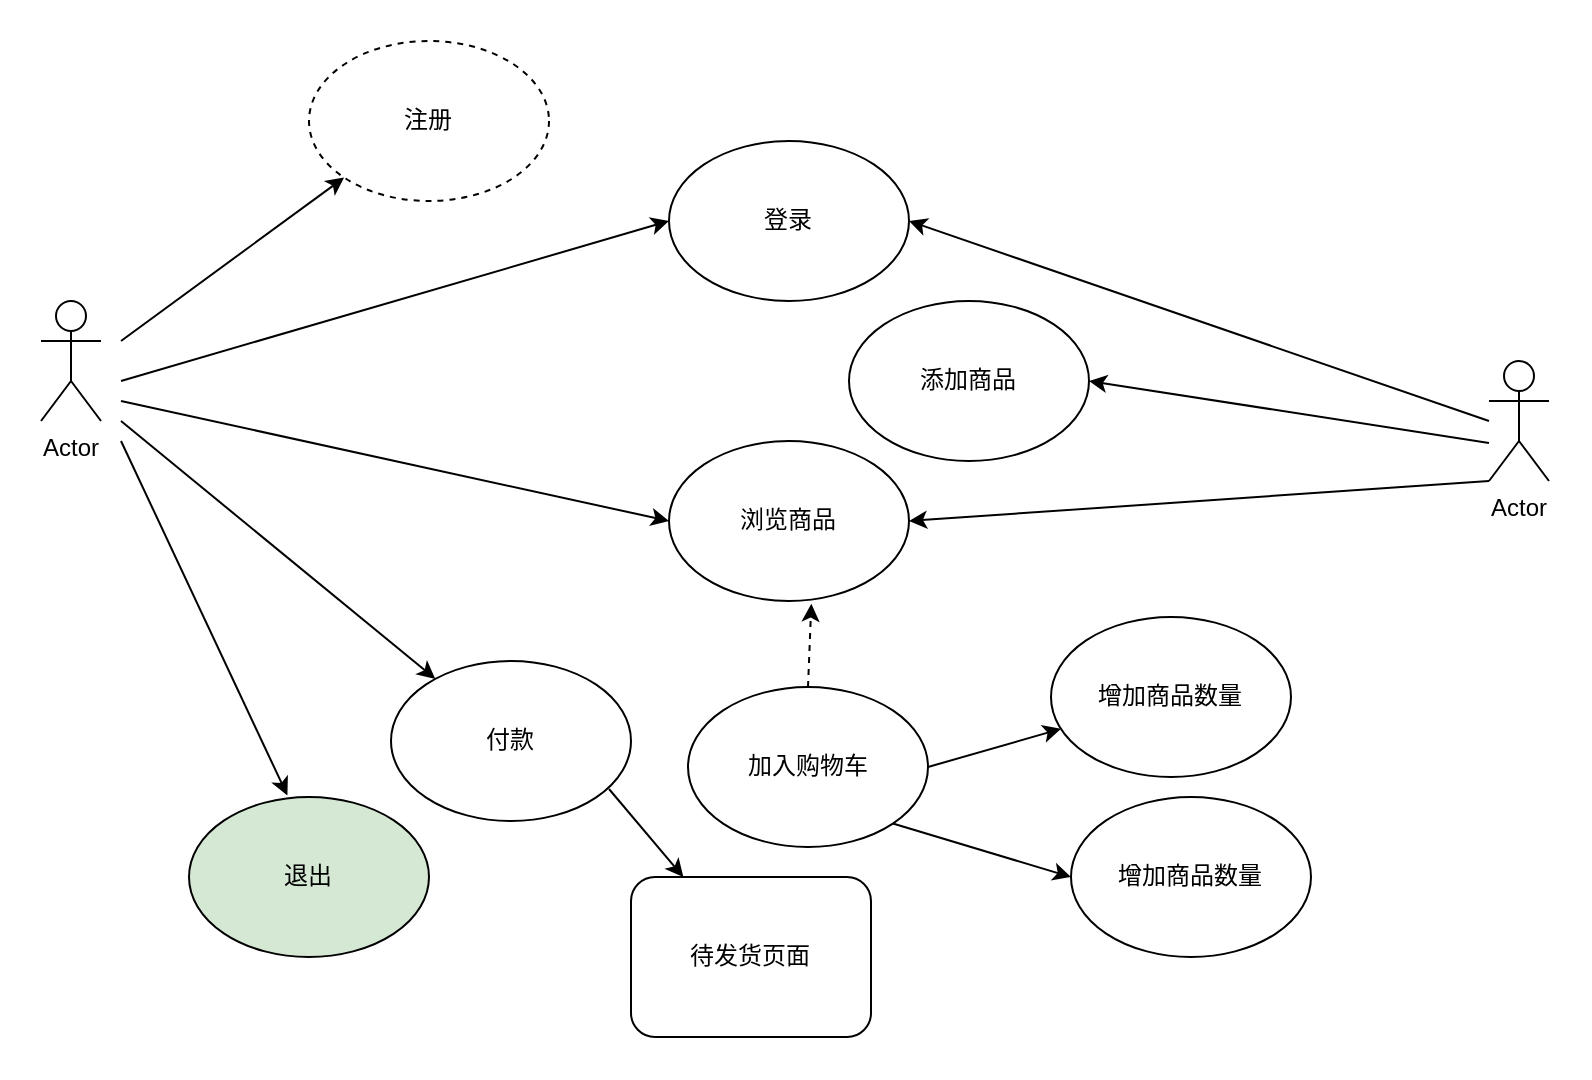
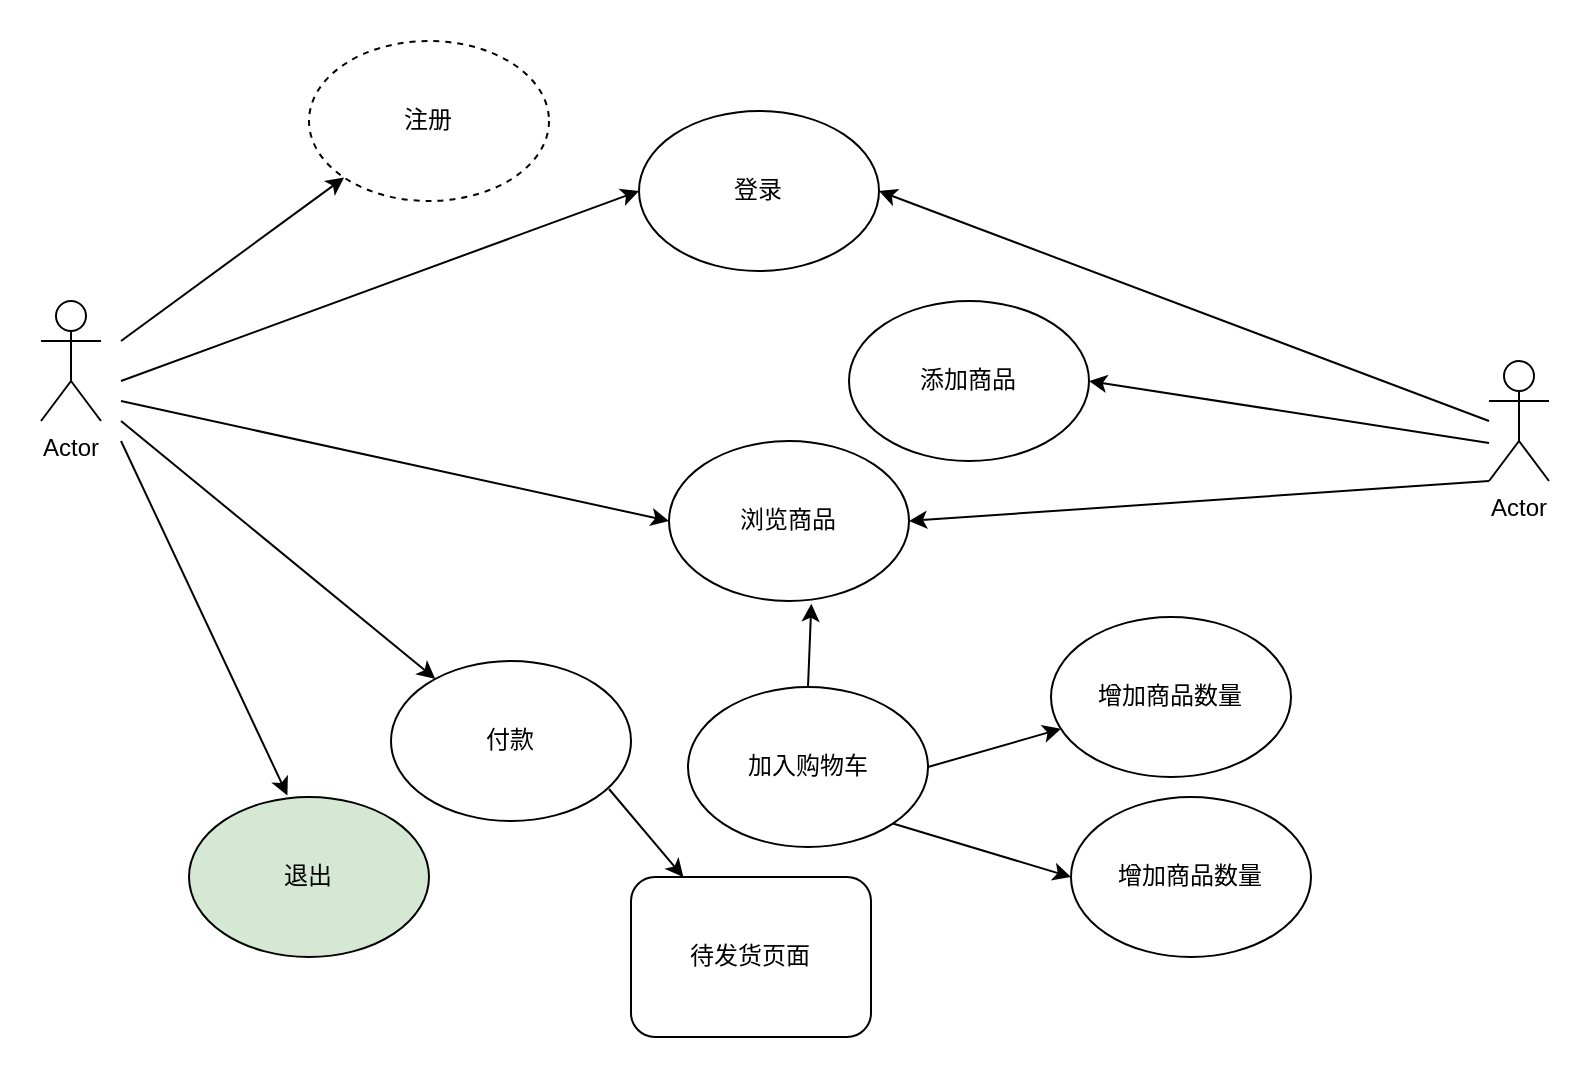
(789, 221) -> (759, 191)
(809, 650) -> (809, 650)
